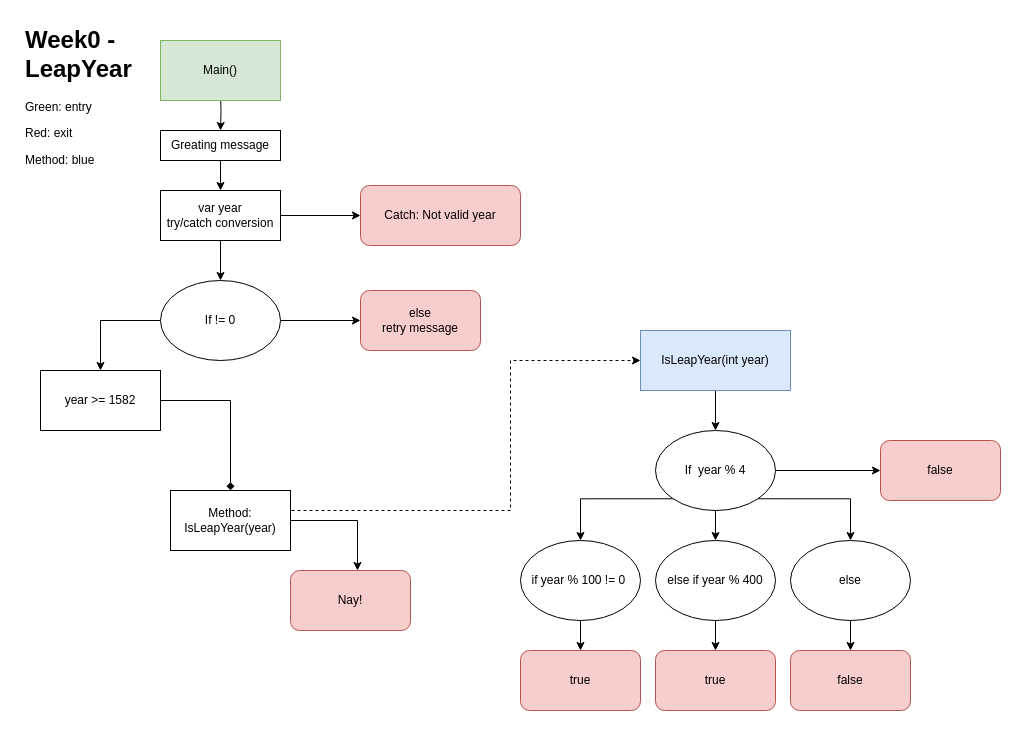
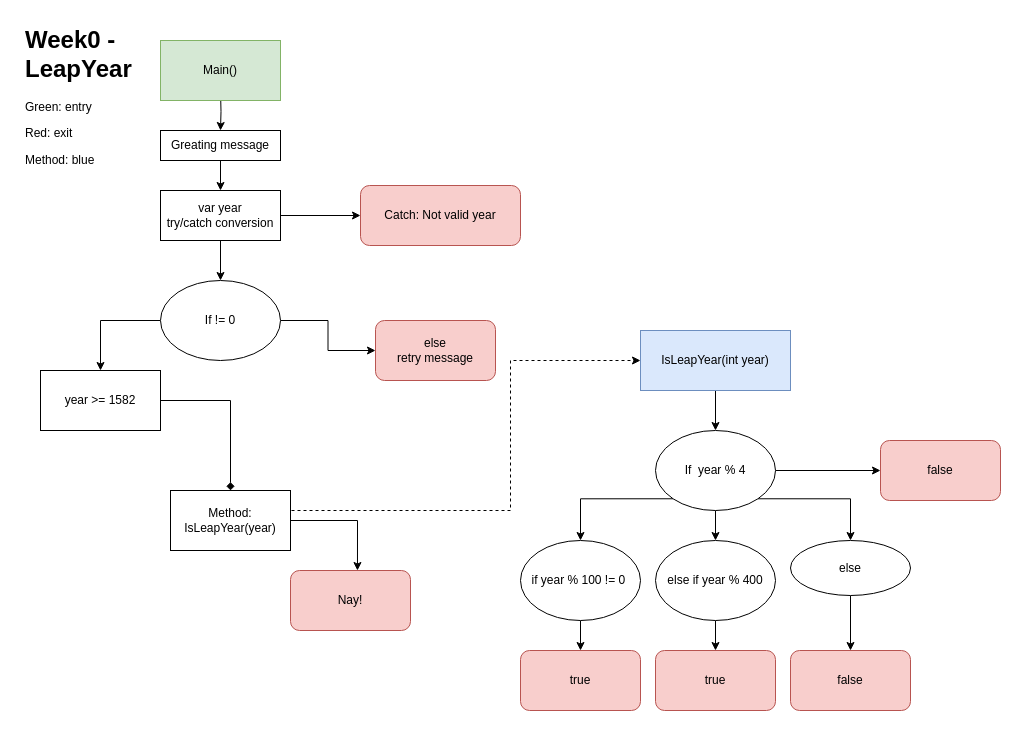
(421, 321) -> (436, 351)
(851, 581) -> (851, 568)
